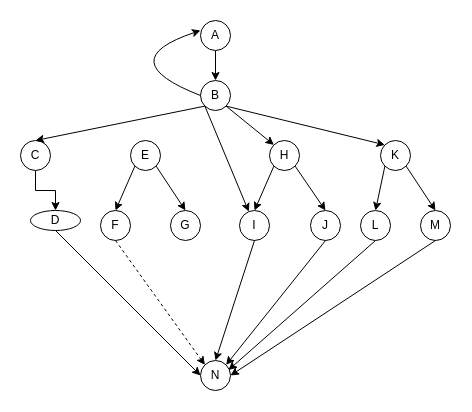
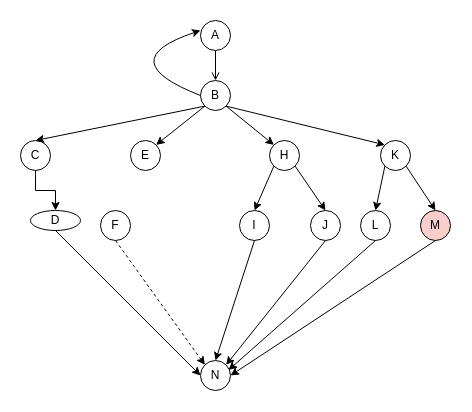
(216, 72) -> (216, 73)
(225, 155) -> (183, 123)
(126, 185) -> none
(169, 186) -> none
(186, 226) -> none
(436, 226) -> (436, 226)
